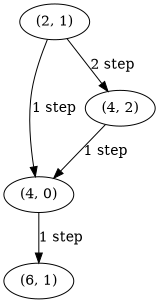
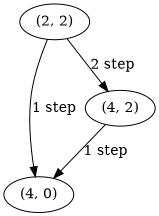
(55, 22) -> (55, 22)
(39, 281) -> none
